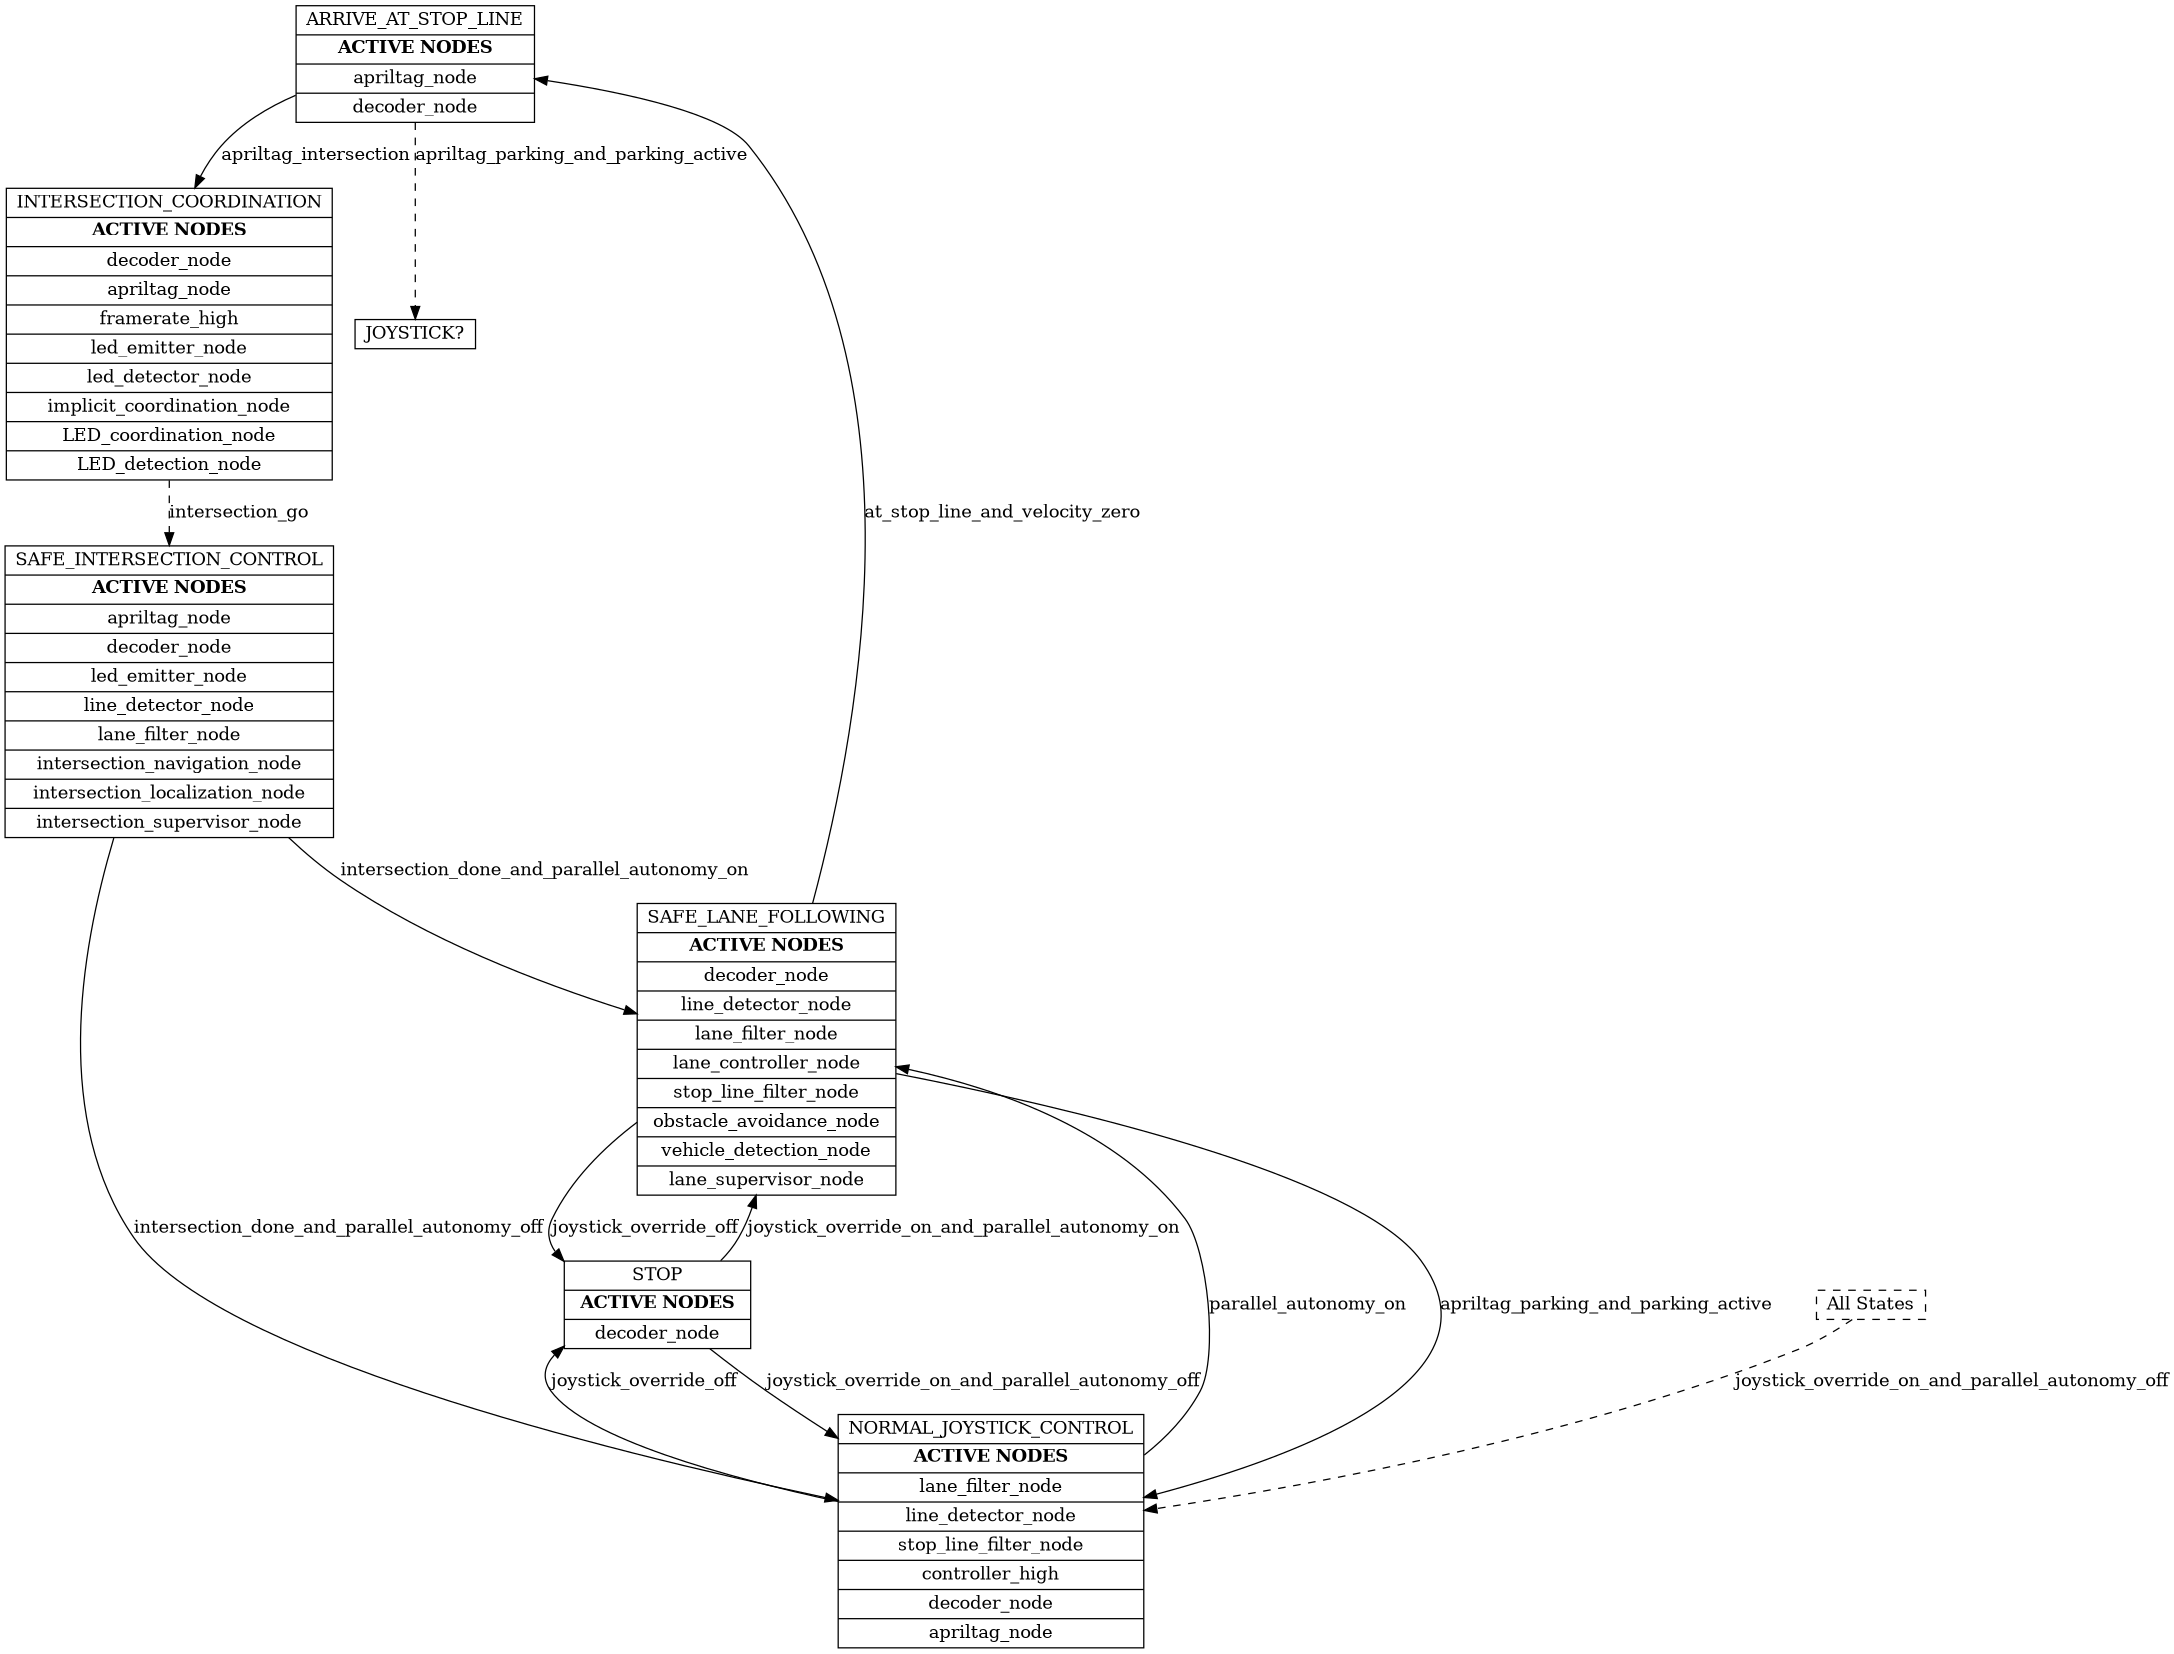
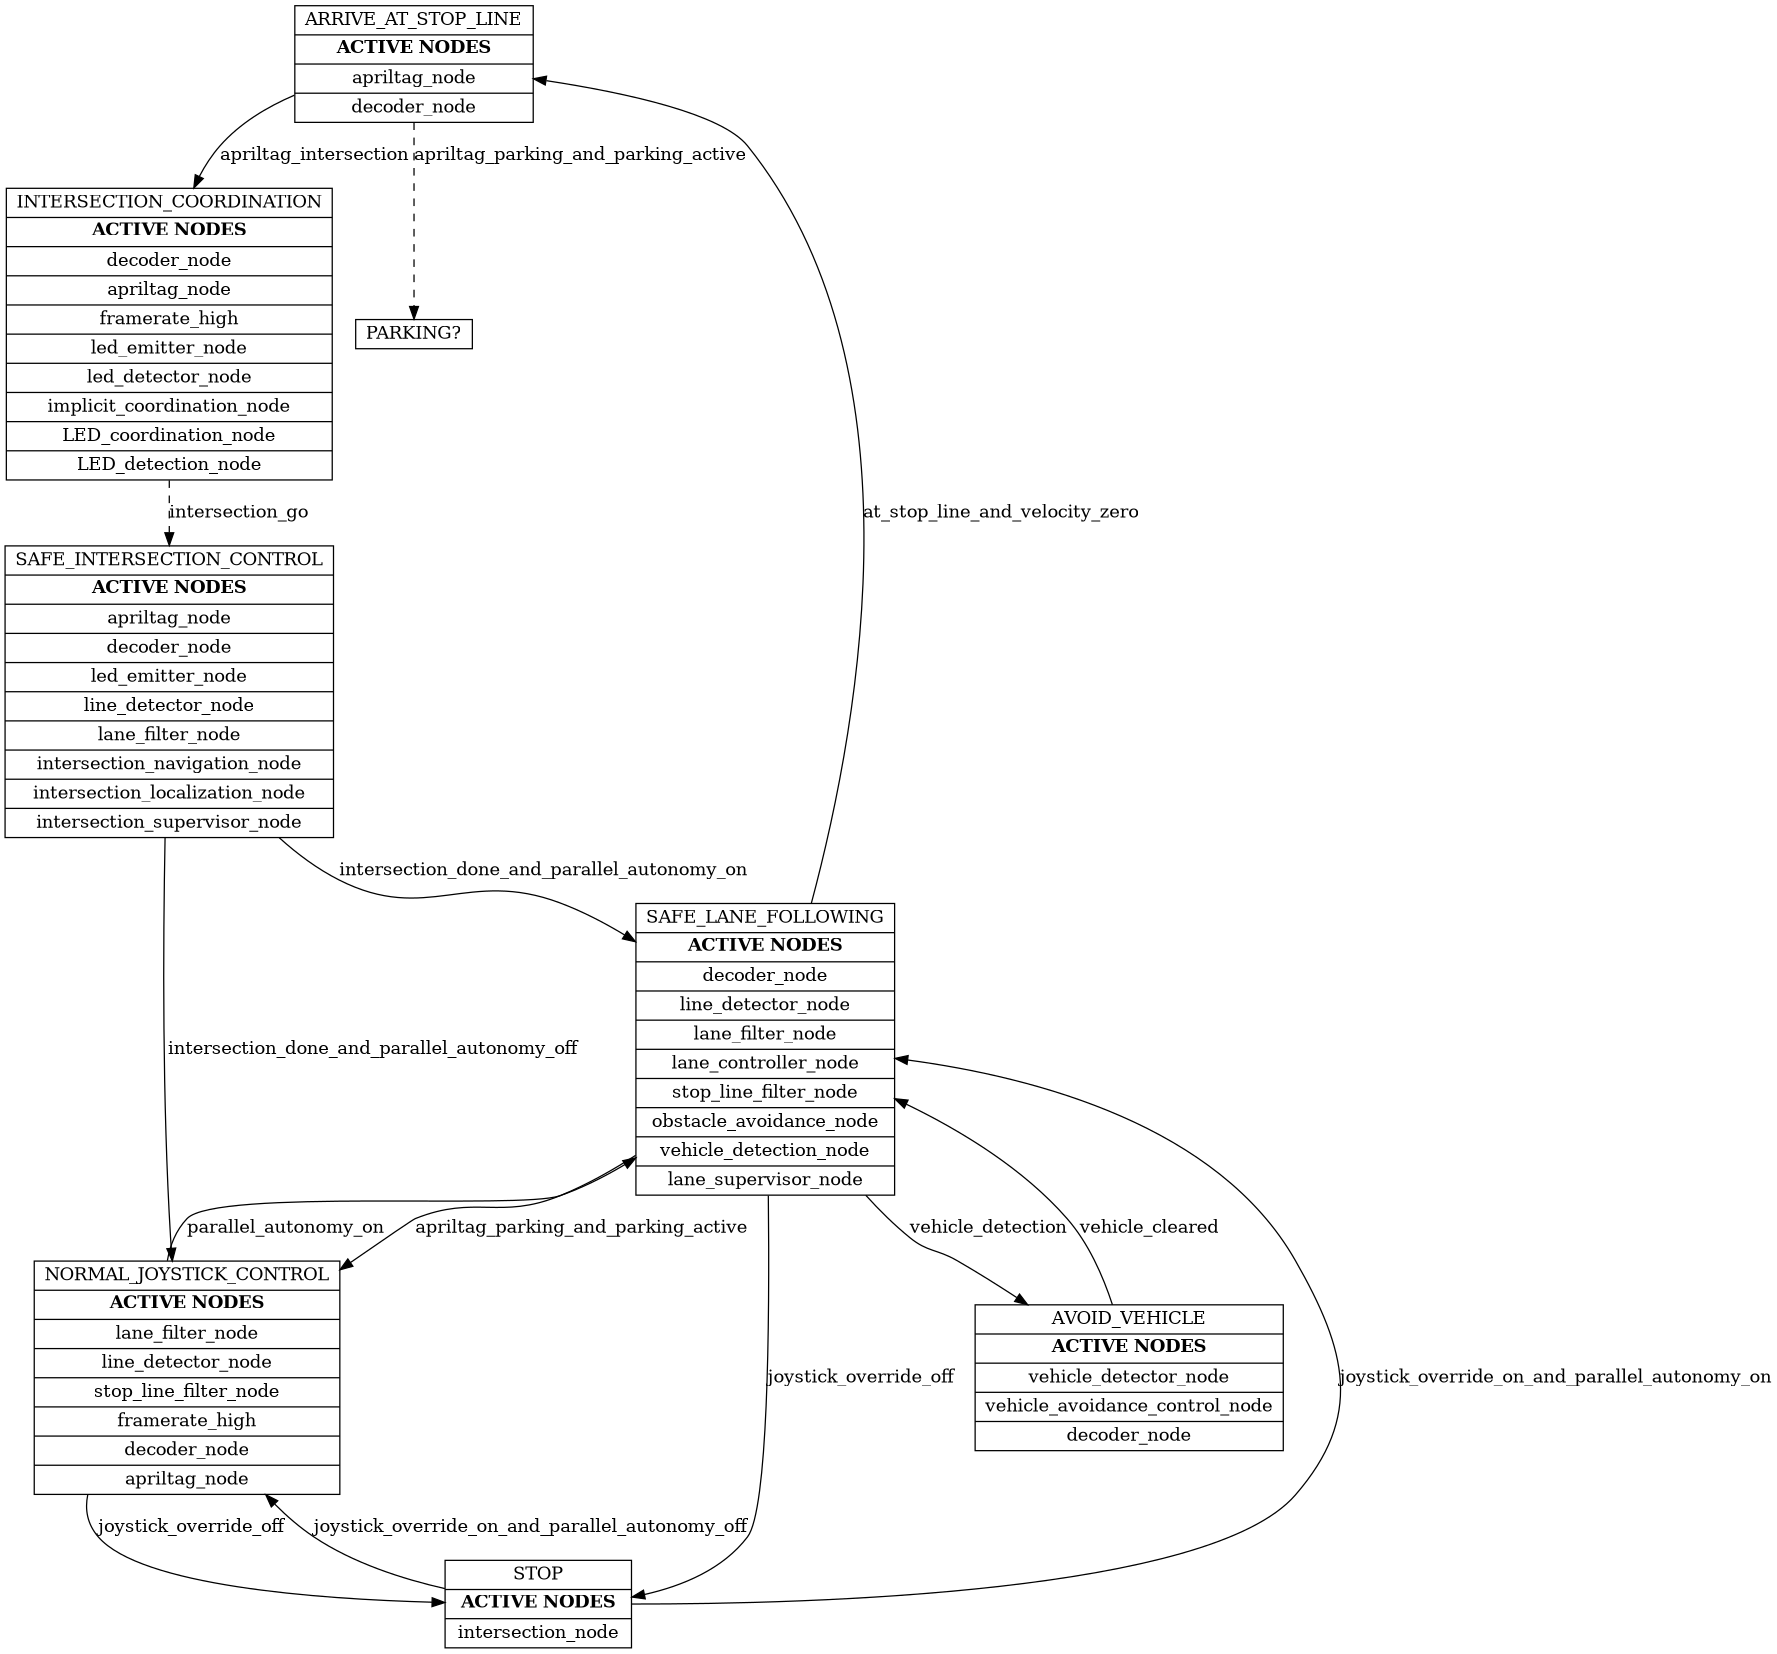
(415, 334) -> (414, 334)
(1871, 1305) -> none
(657, 1333) -> (538, 1633)
none -> (1129, 1378)
(991, 1574) -> (187, 1421)
